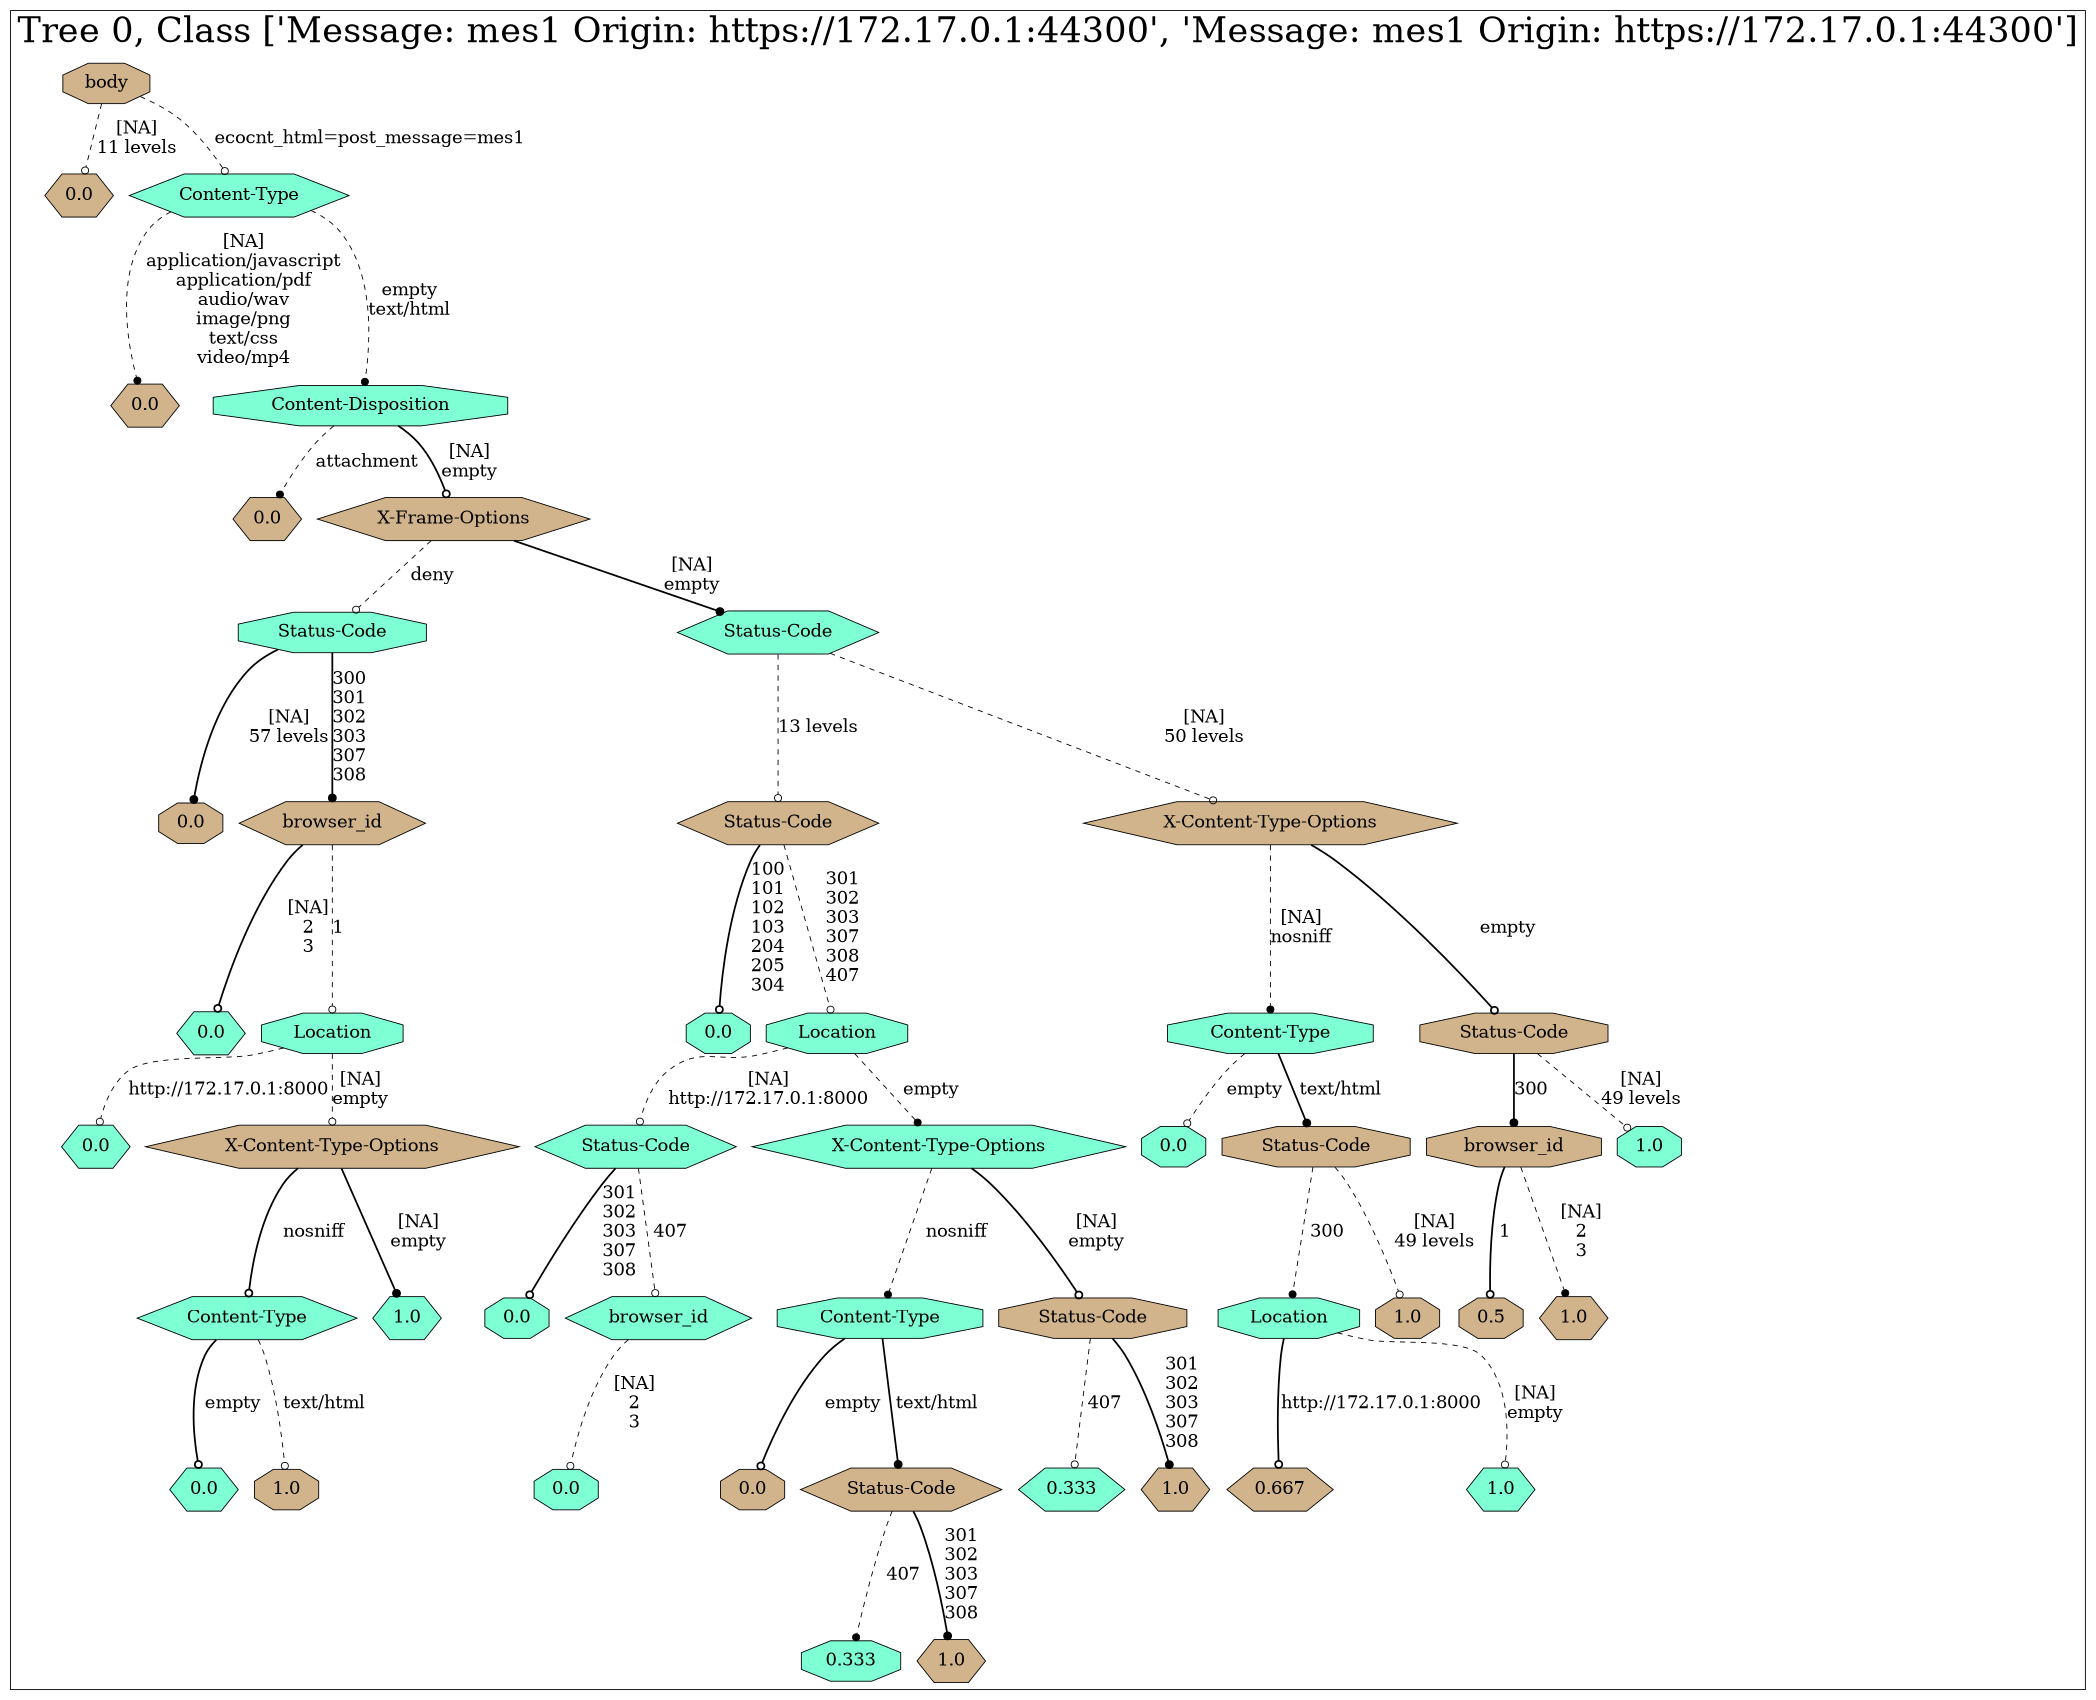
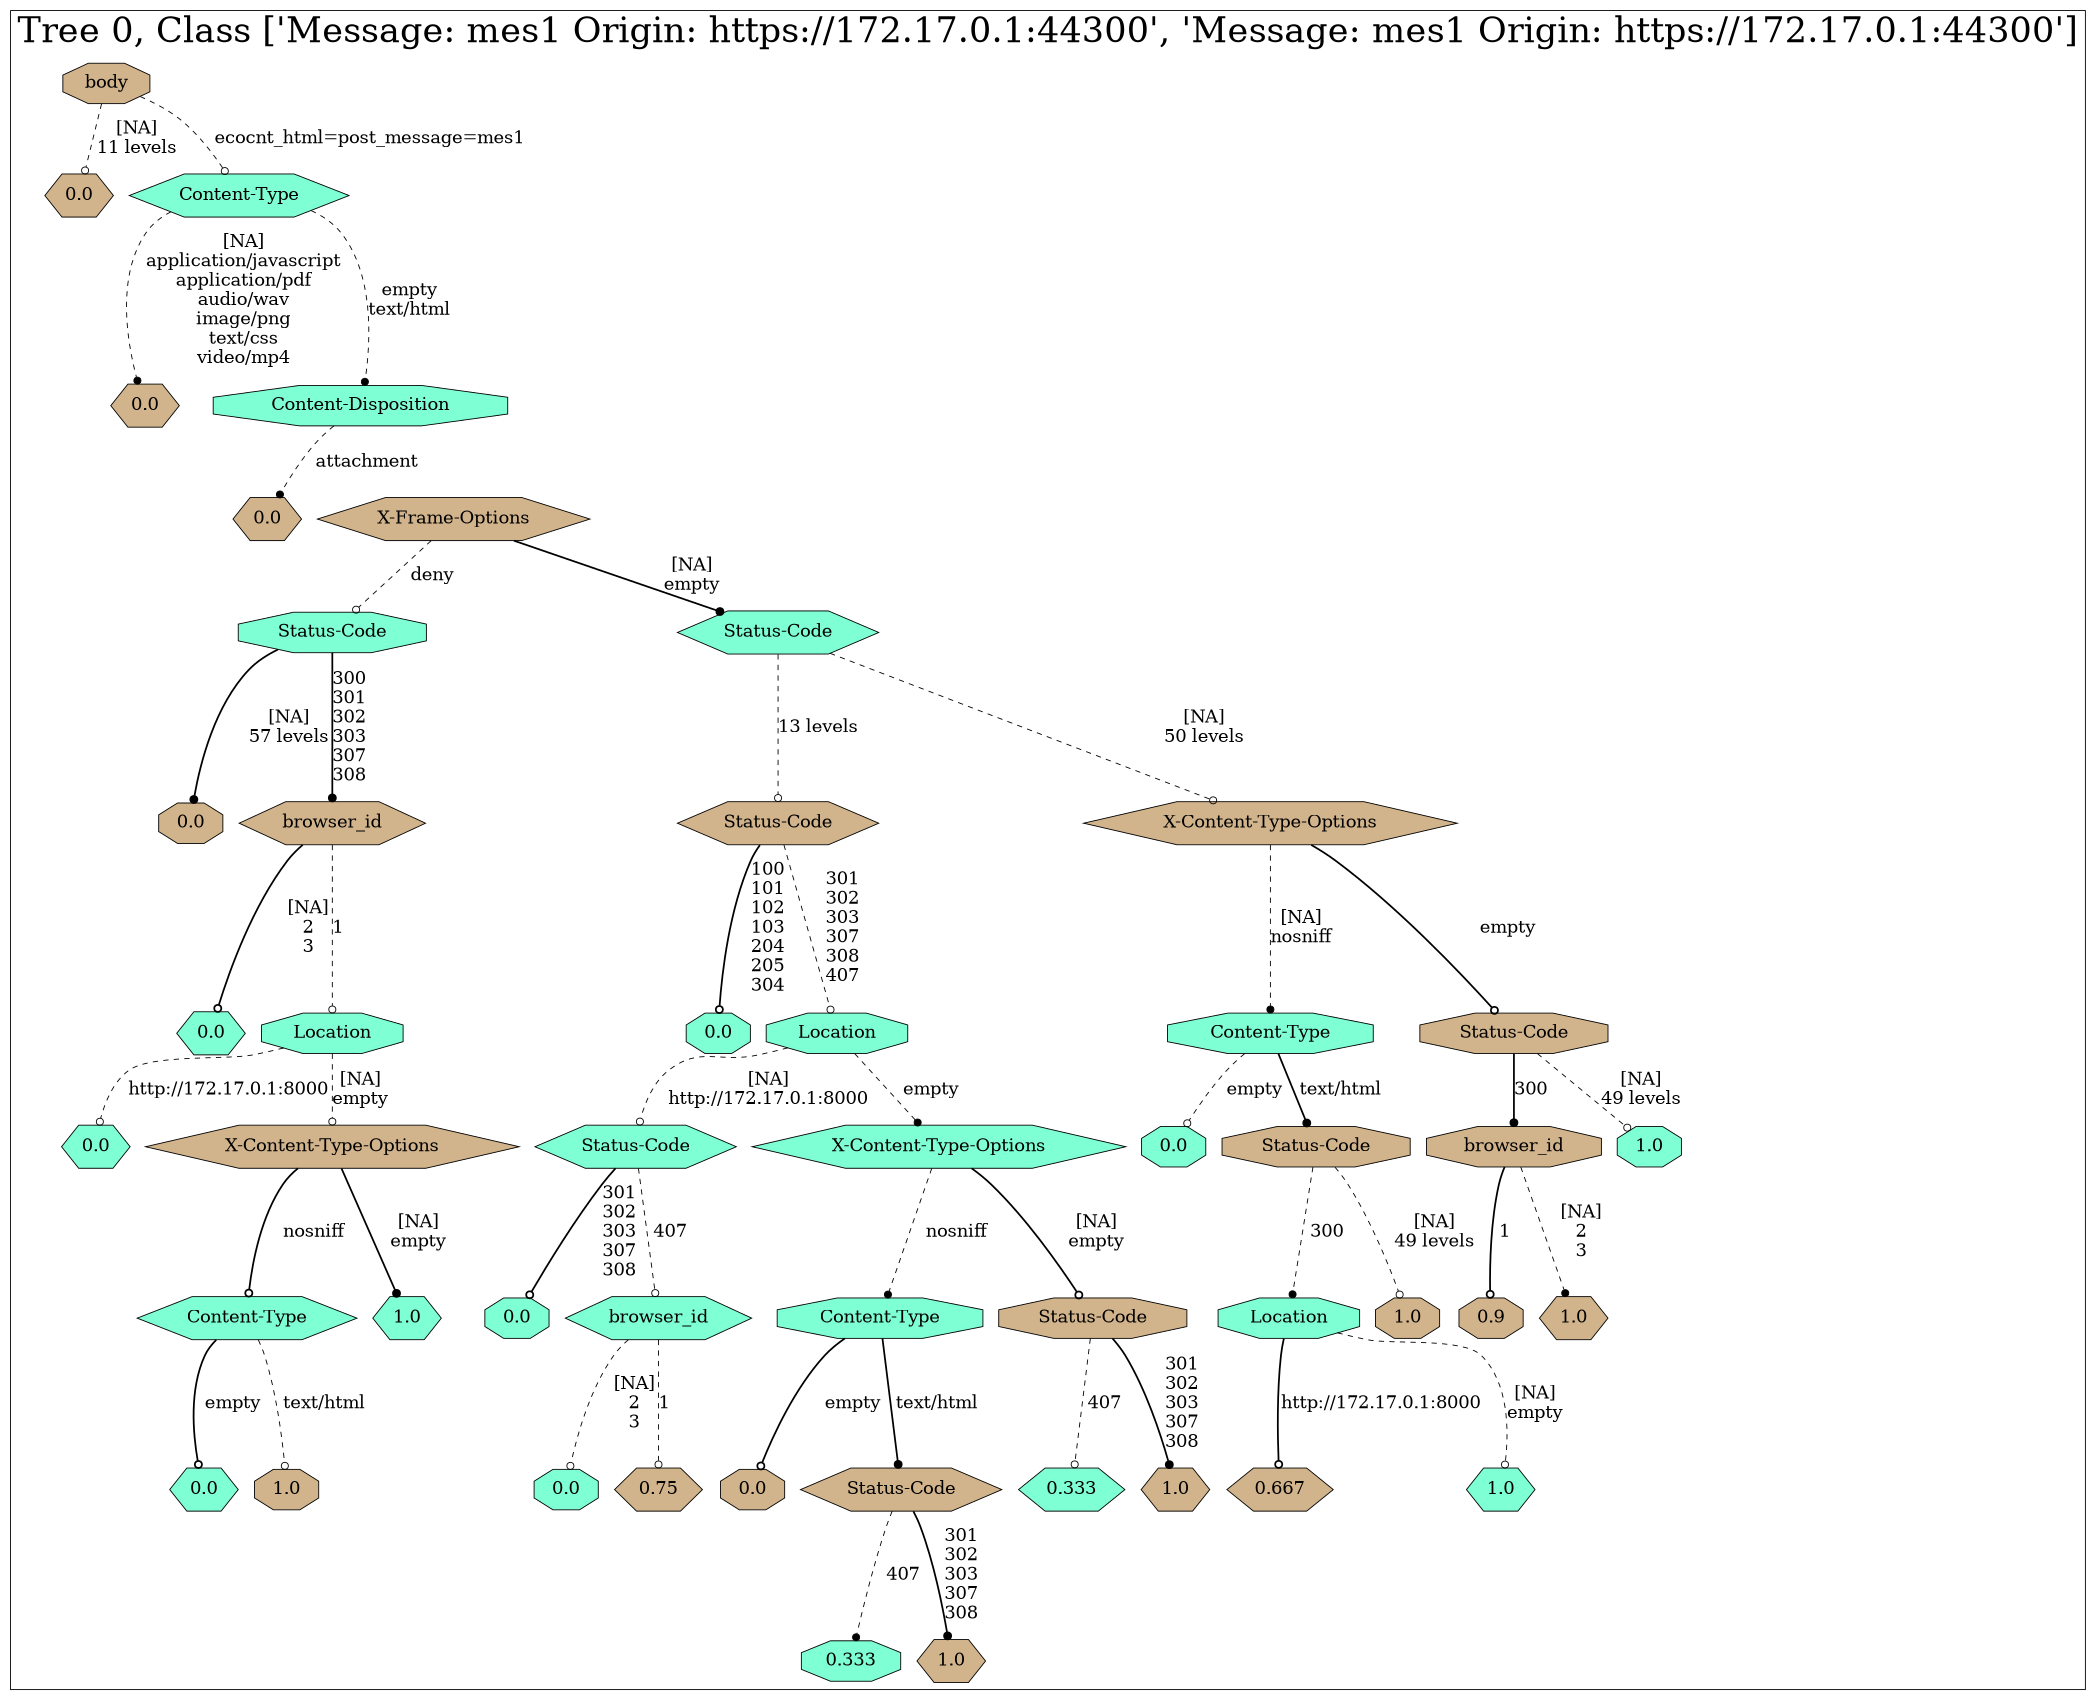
(427, 454) -> none
(1491, 1318) -> (1491, 1318)
none -> (658, 1490)
